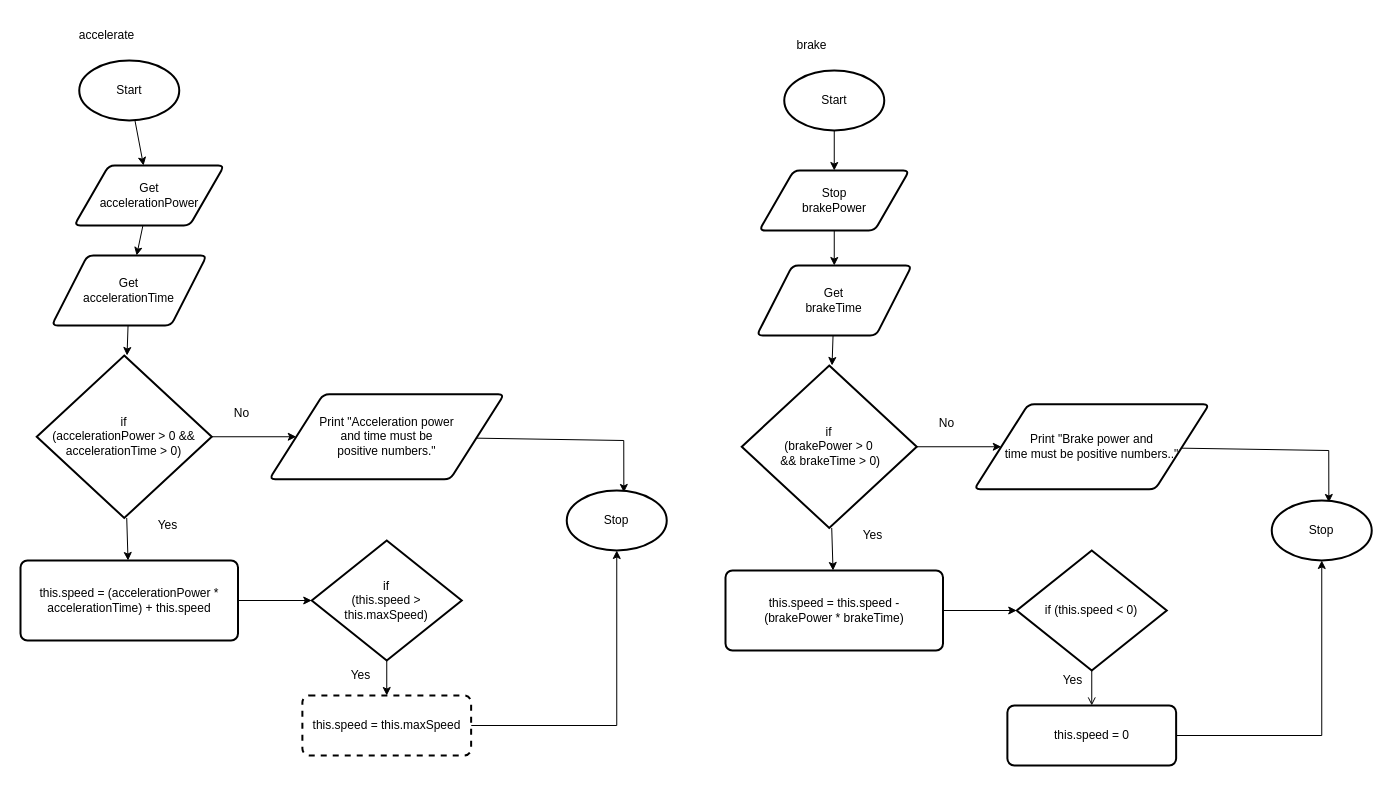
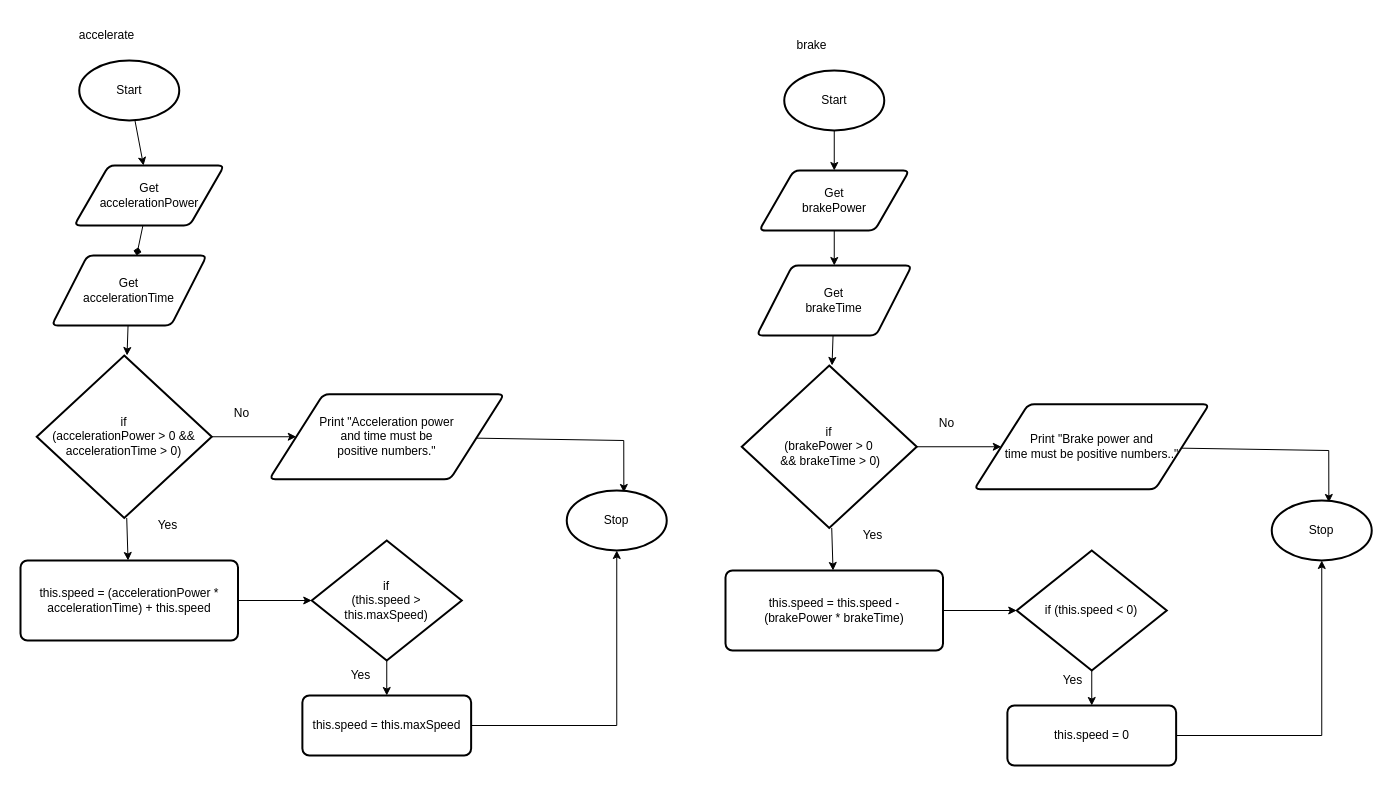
(835, 201) -> (835, 201)
(138, 247) -> (138, 247)
(1092, 699) -> (1092, 697)
(387, 726) -> (387, 726)
